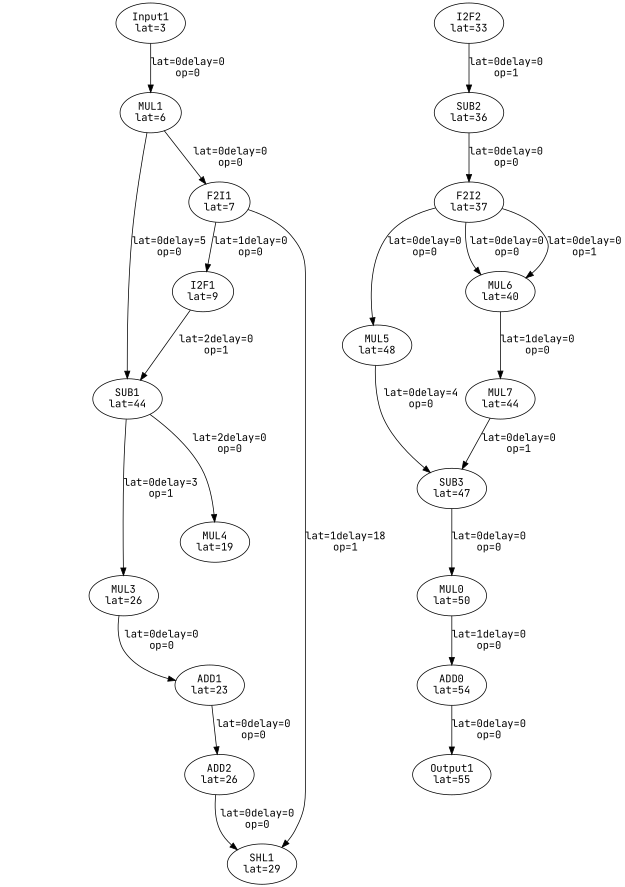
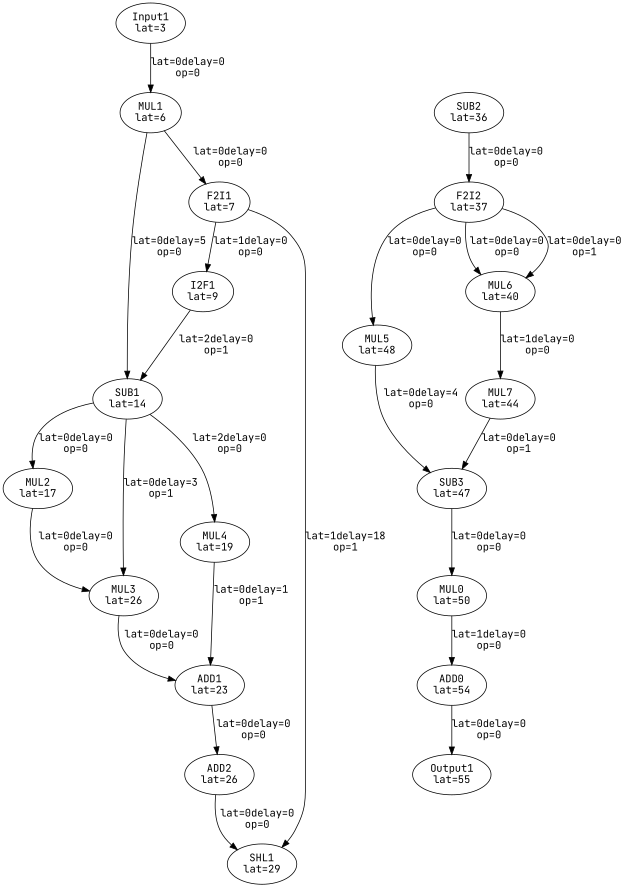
(469, 23) -> none
(128, 399) -> (128, 399)
none -> (38, 488)
none -> (212, 610)
